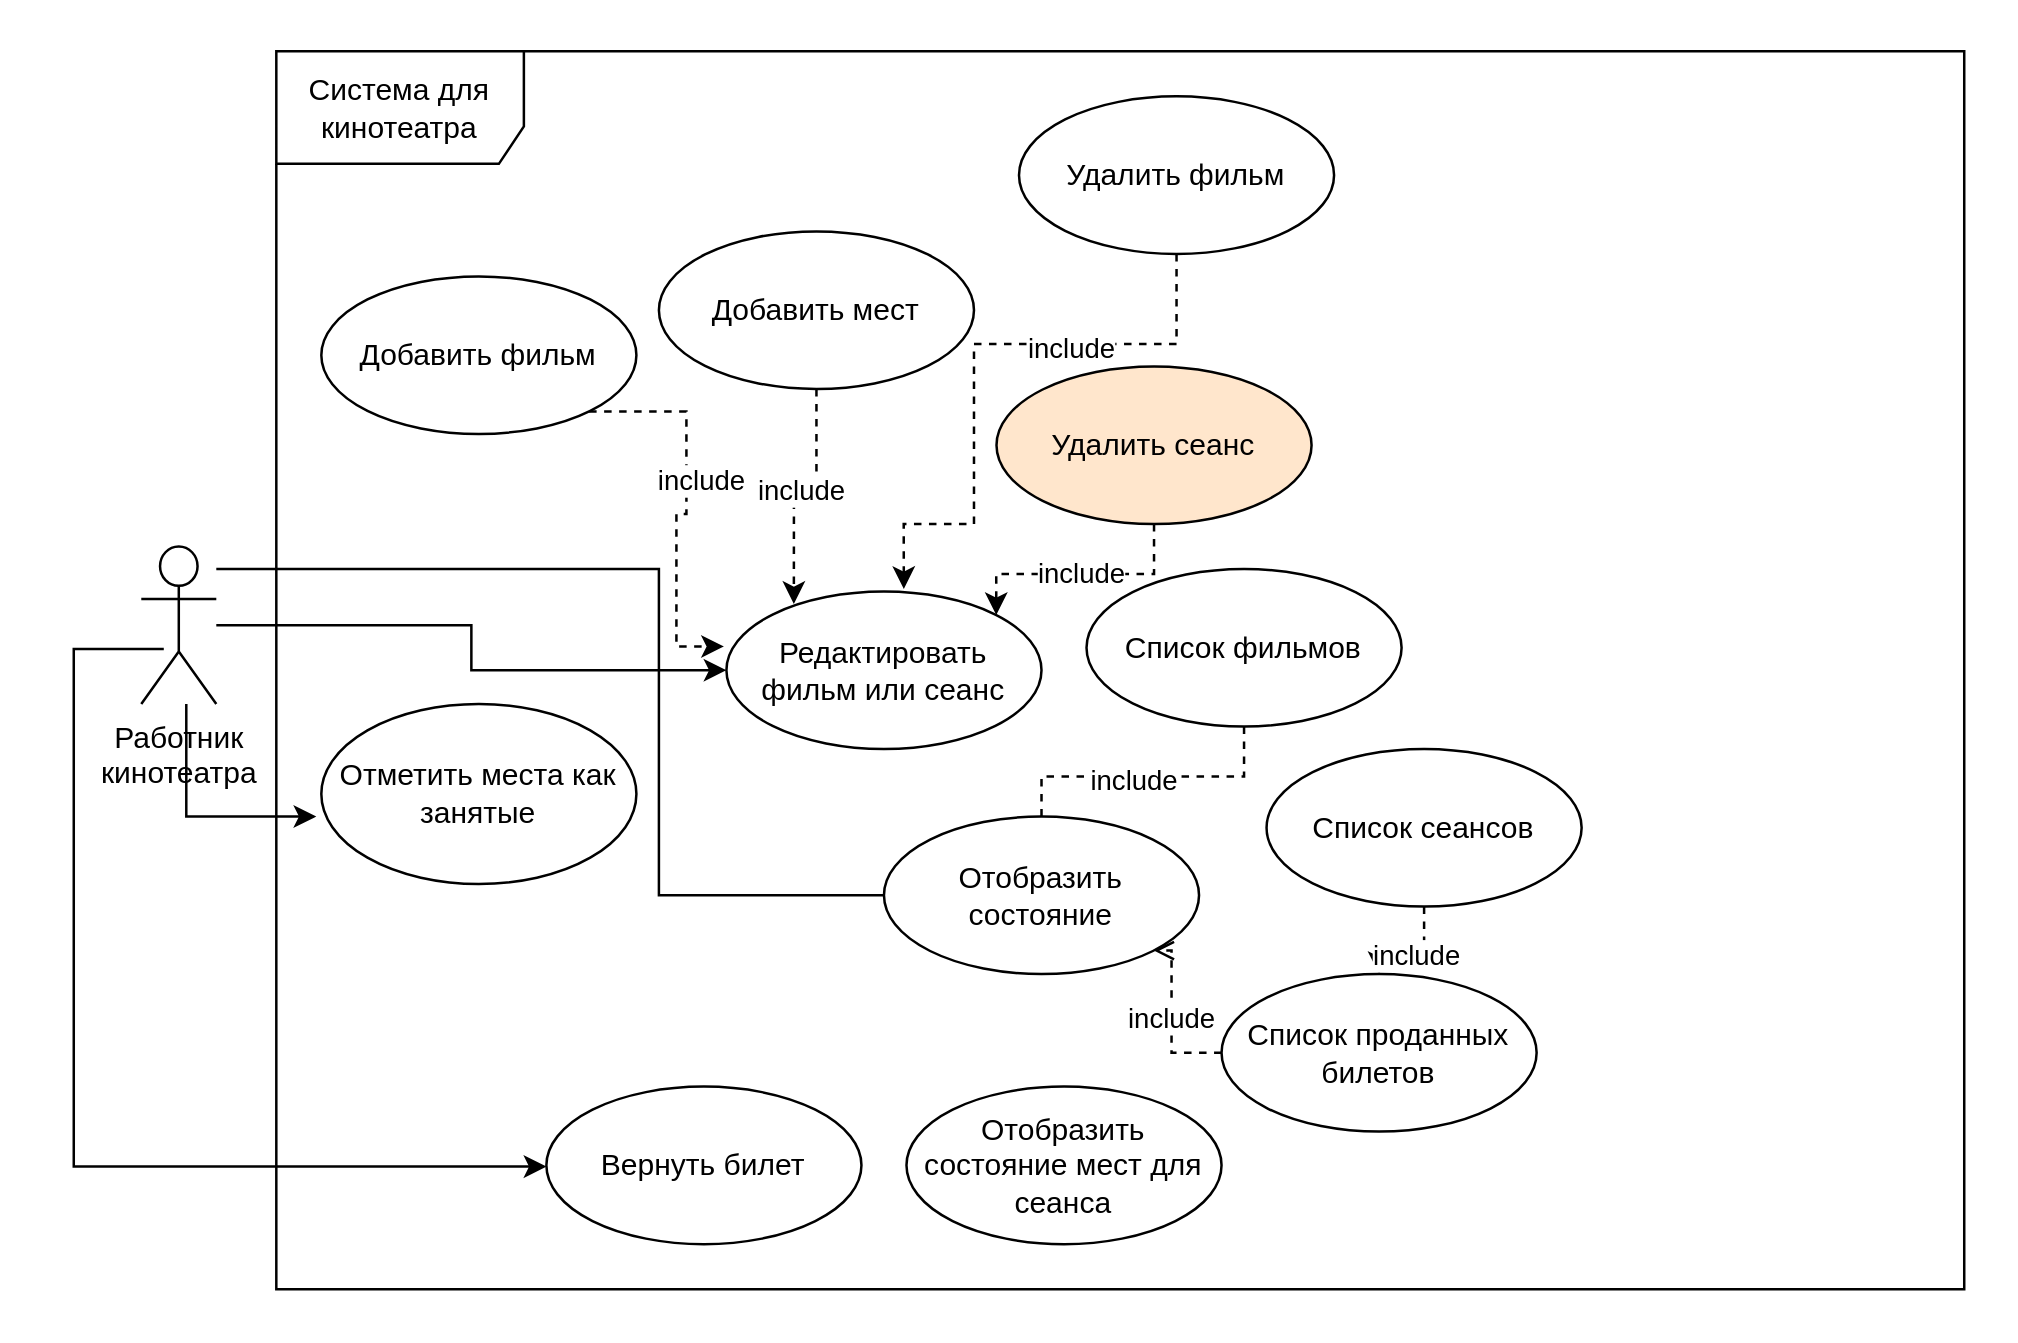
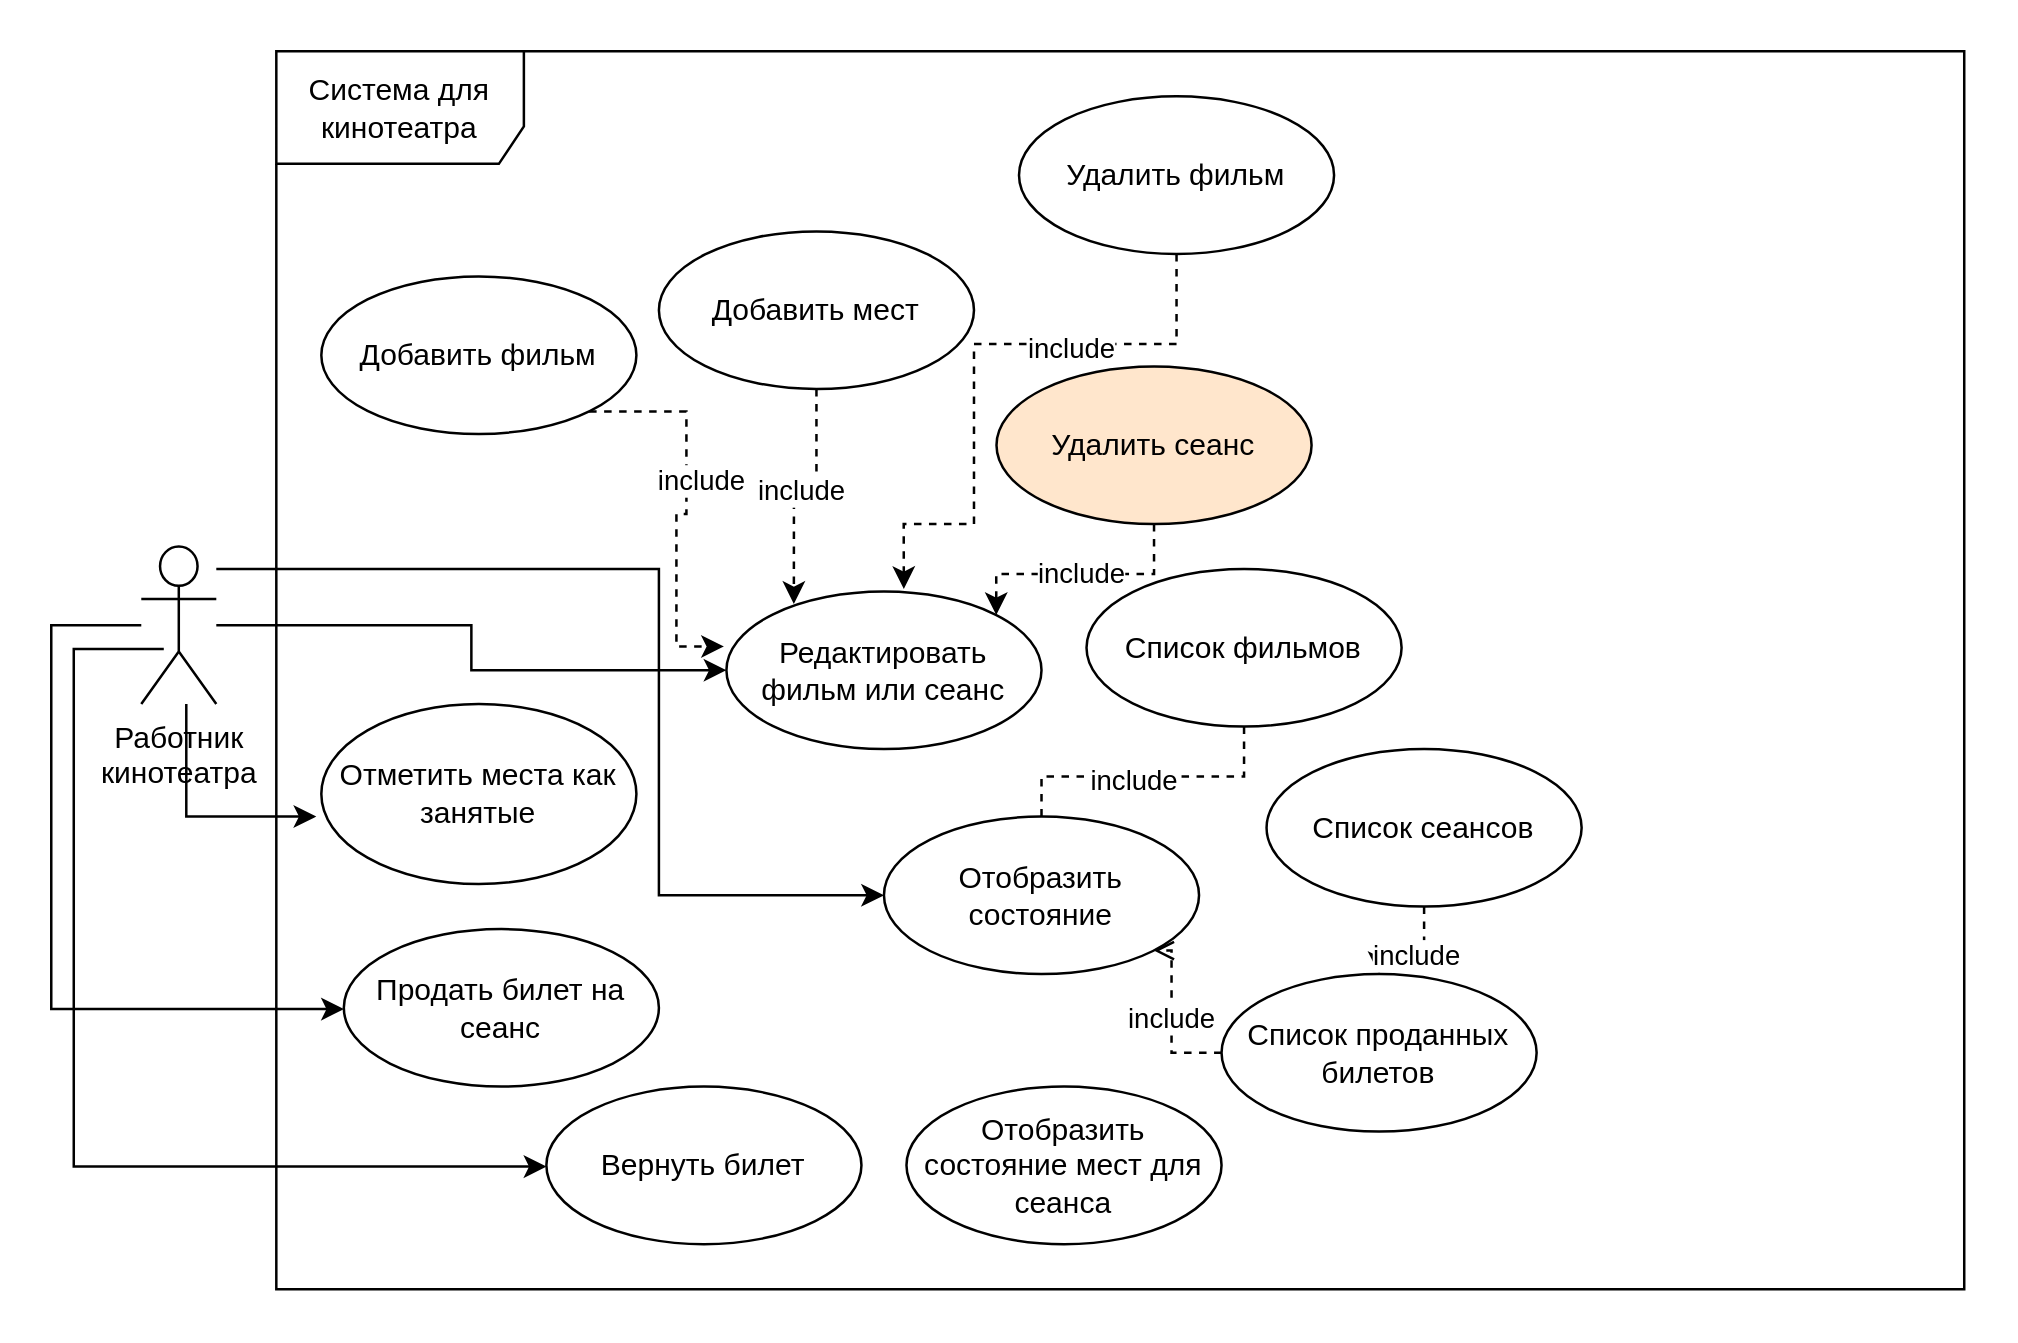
none -> (51, 780)
(872, 895) -> (866, 895)
none -> (501, 1008)
